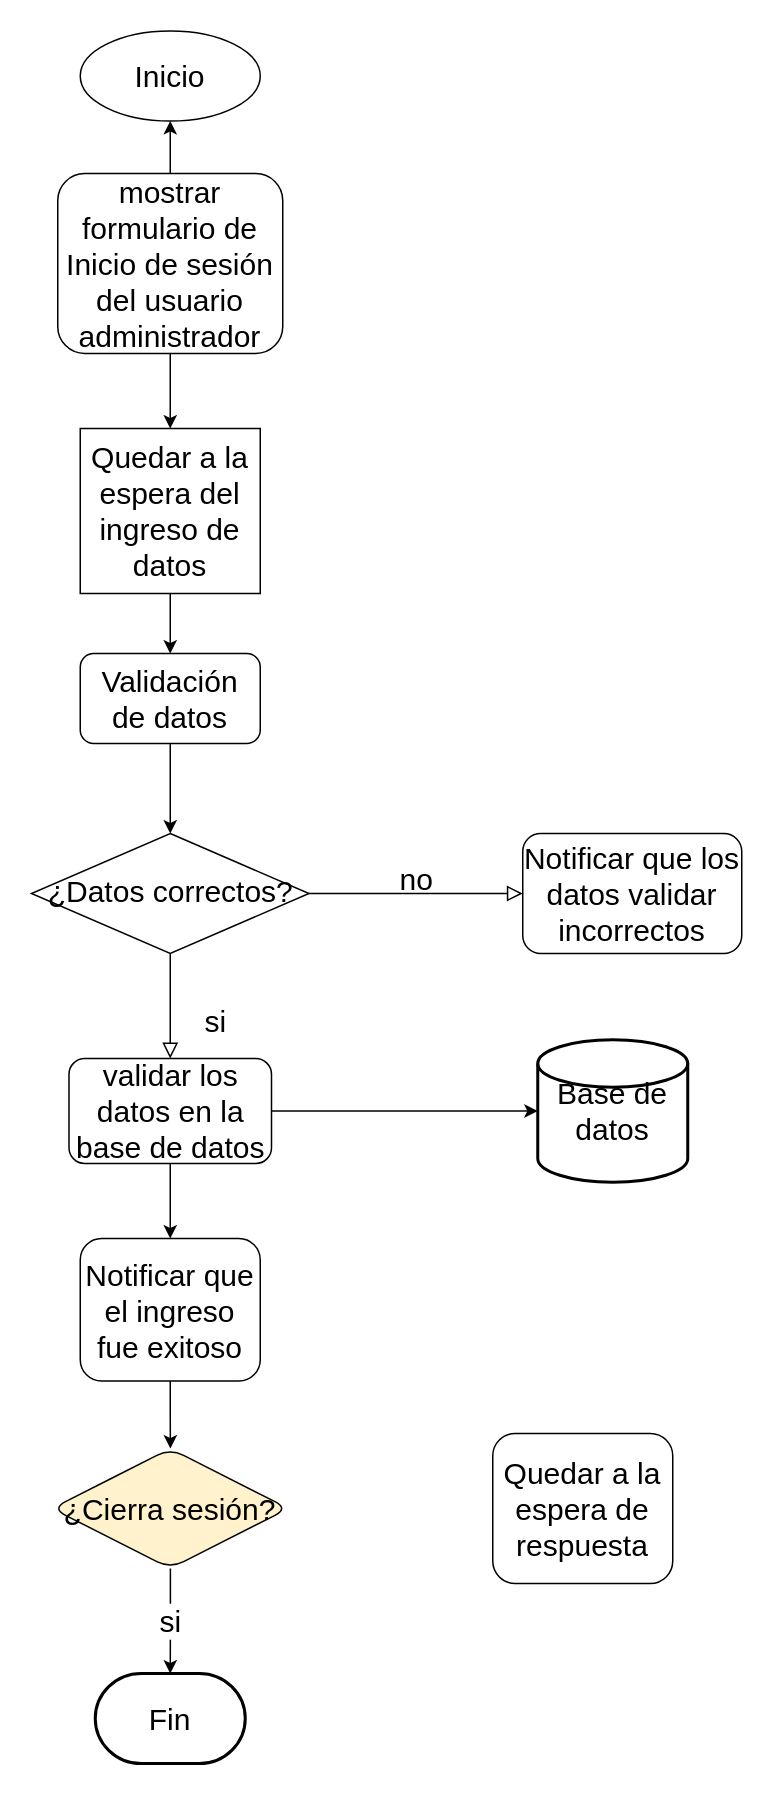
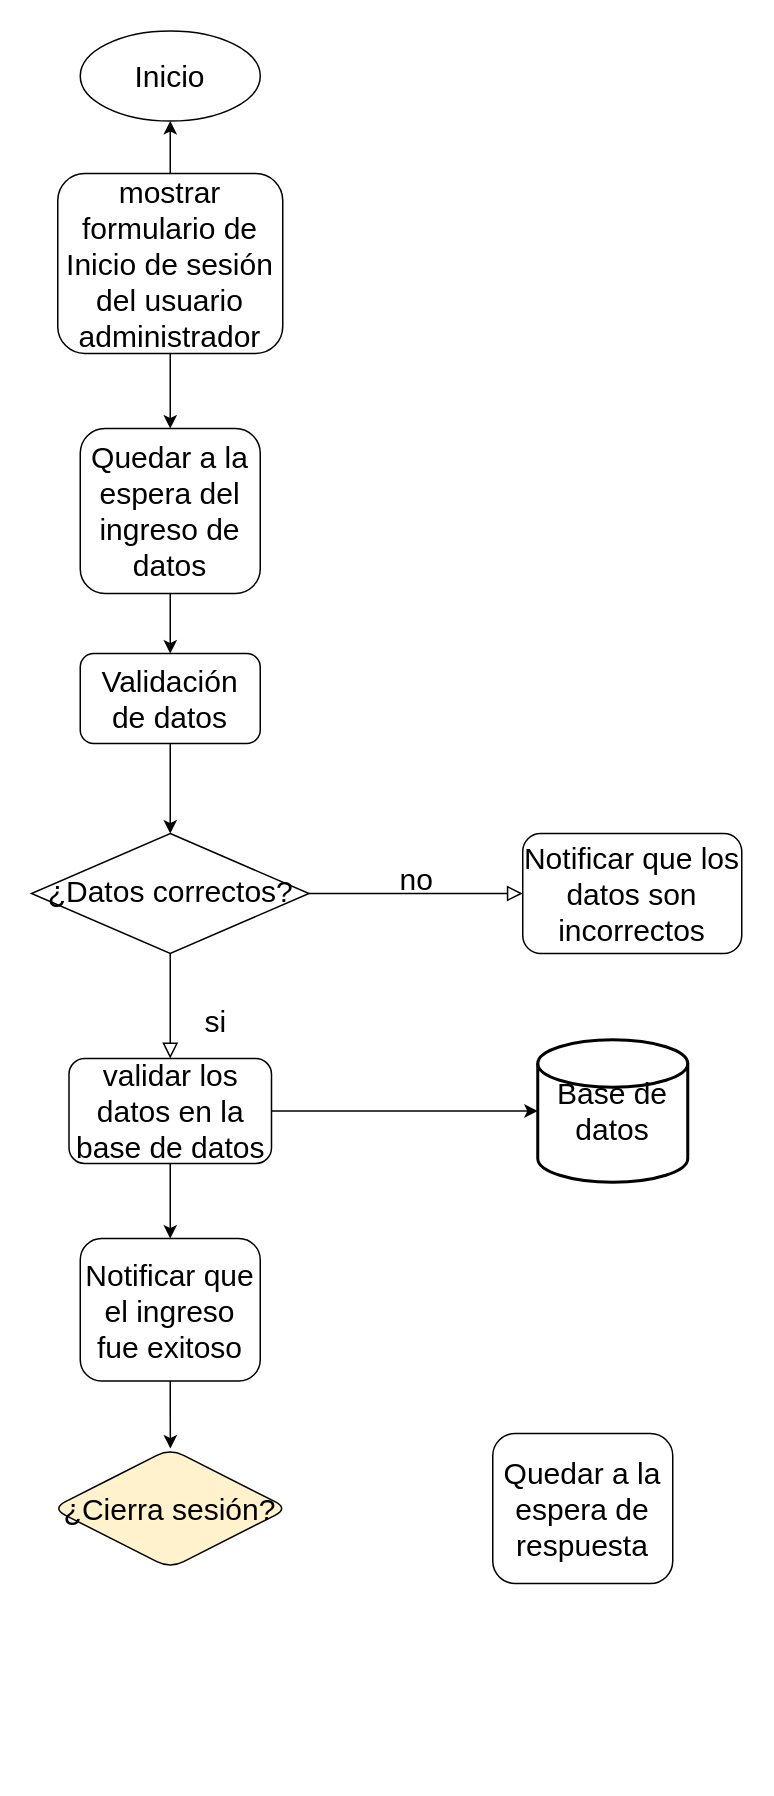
(170, 511) -> (170, 511)
(632, 893) -> (632, 893)
(170, 1638) -> none
(170, 1718) -> none
